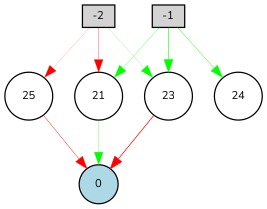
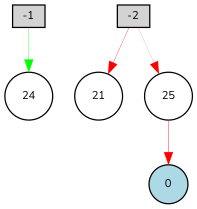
(141, 48) -> none
(168, 96) -> none
(99, 136) -> none
